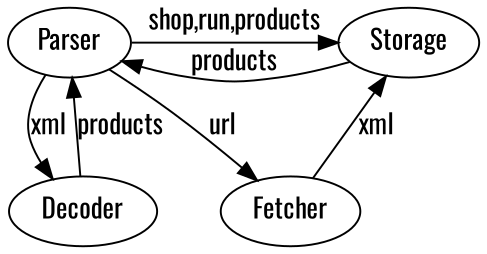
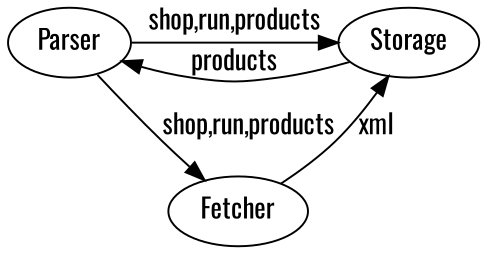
(223, 127) -> (249, 127)
(83, 211) -> none
